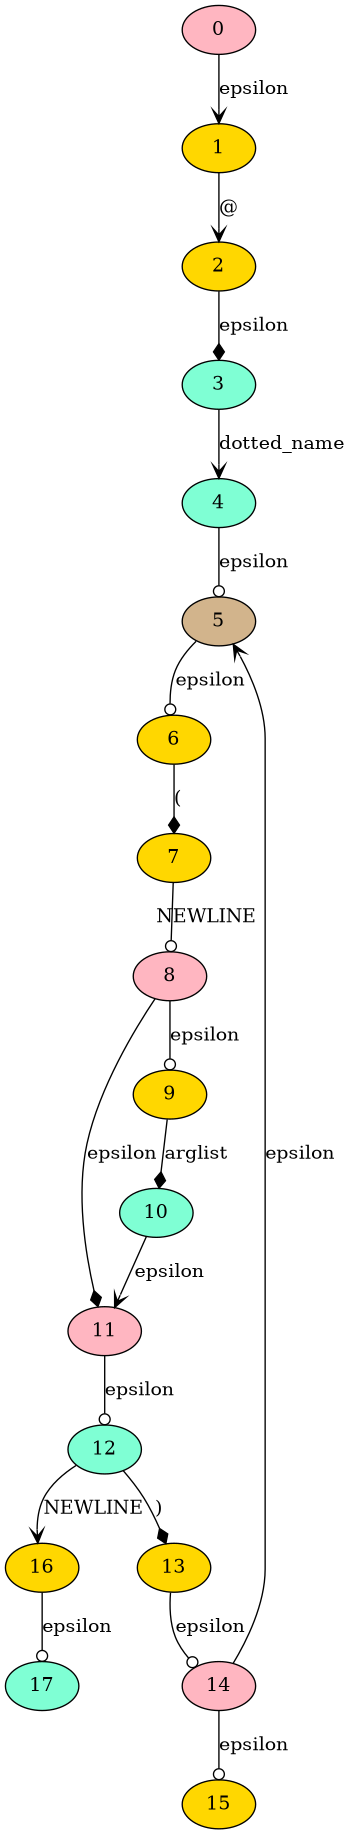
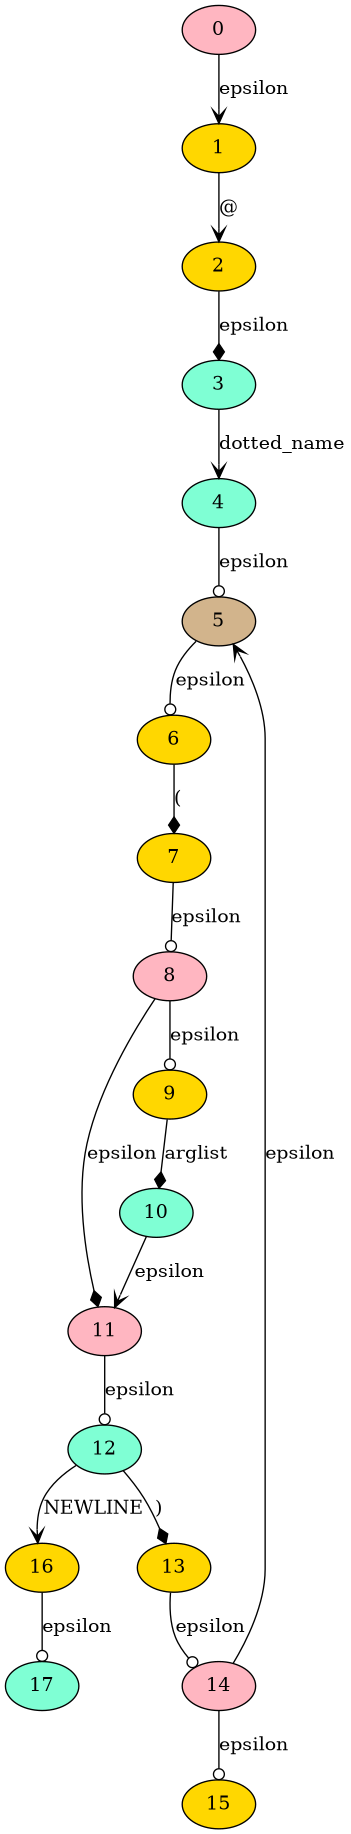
(207, 917) -> (207, 917)
